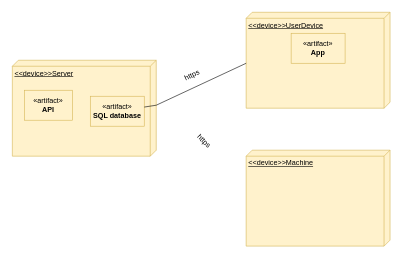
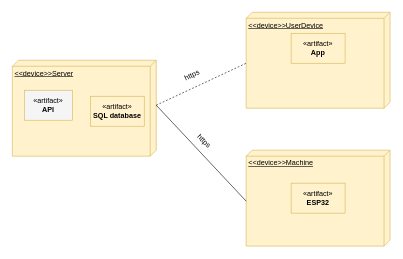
(202, 84) -> (202, 84)
(48, 105) -> (48, 105)
(150, 106) -> (202, 154)
none -> (318, 198)
